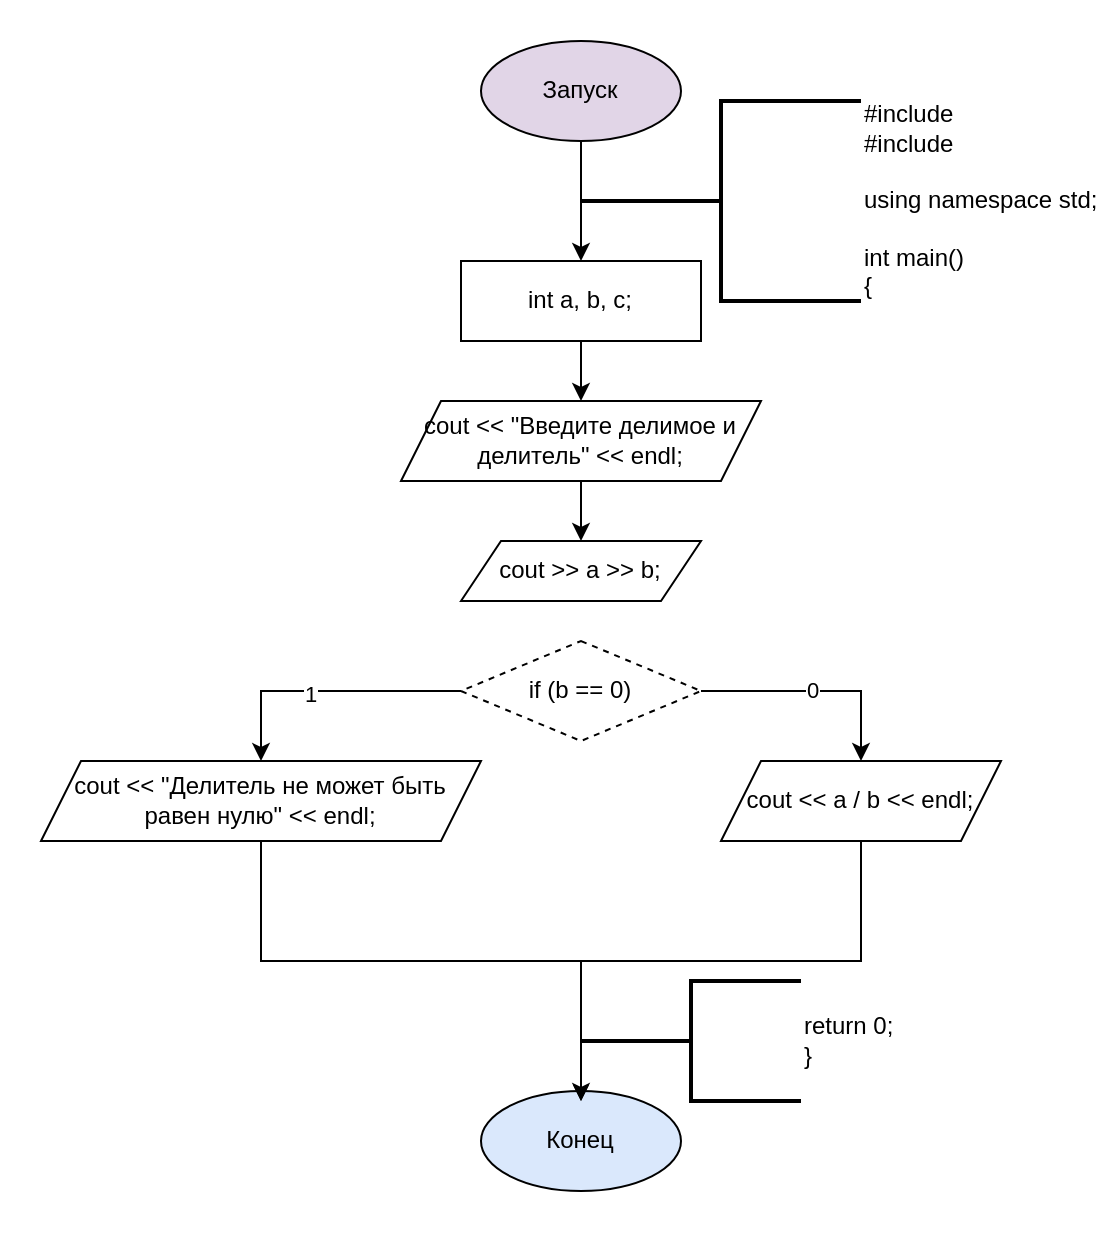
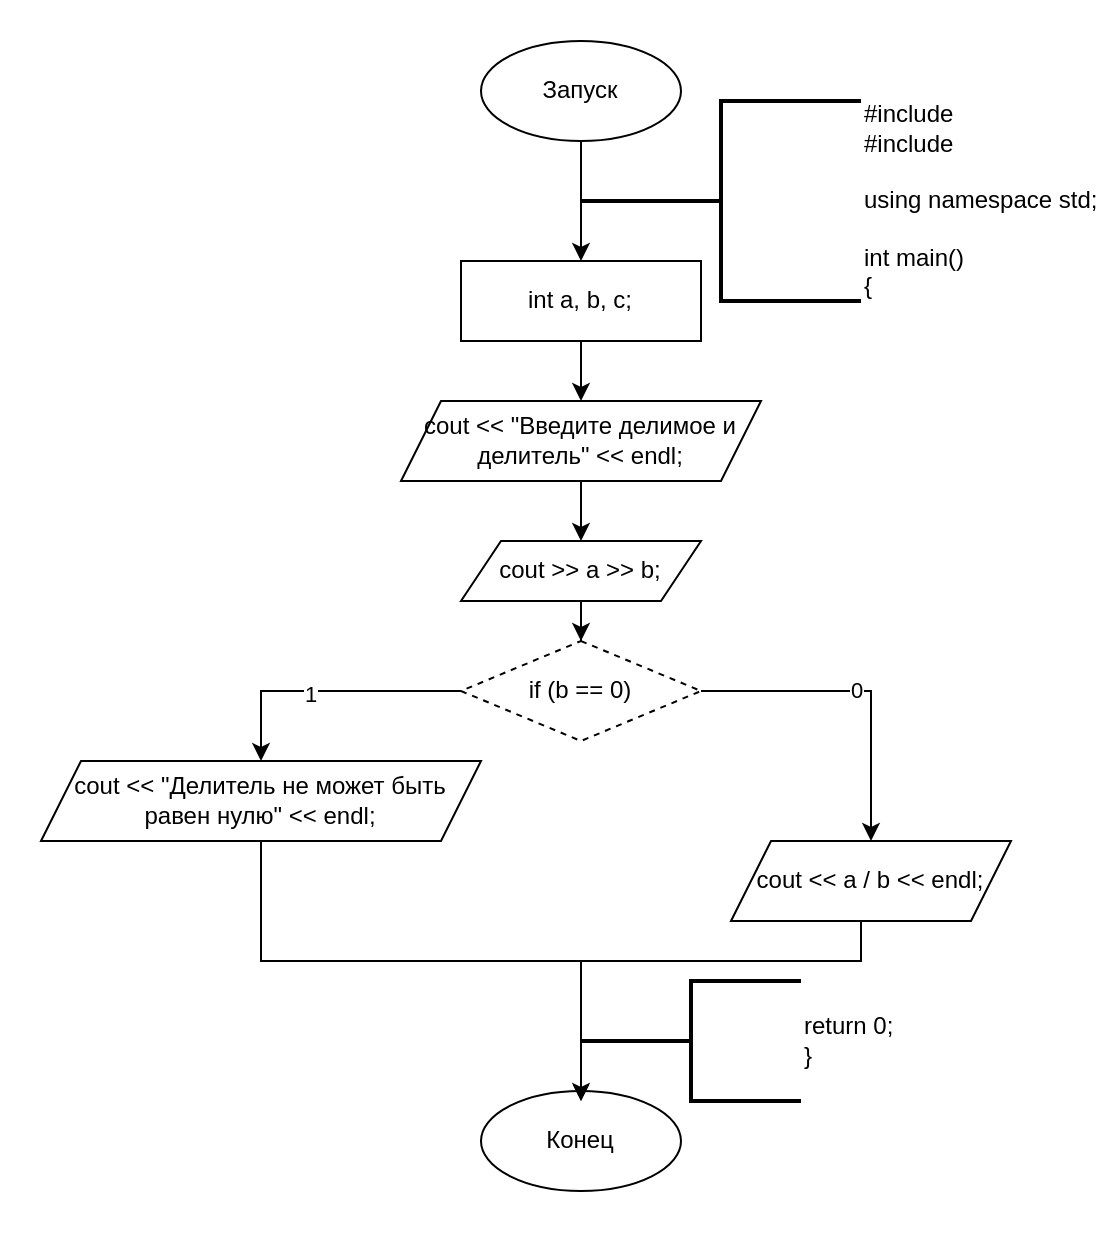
(581, 91) -> (581, 91)
none -> (581, 628)
(861, 801) -> (871, 881)
(581, 1141) -> (581, 1141)
